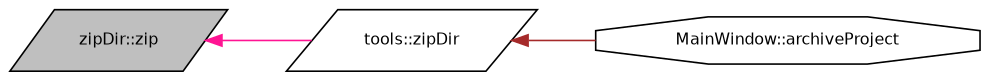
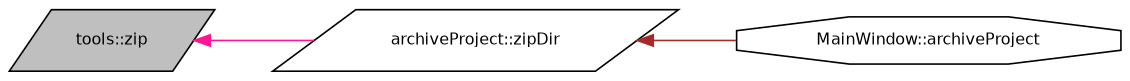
(119, 40) -> (112, 40)
(412, 40) -> (476, 40)
